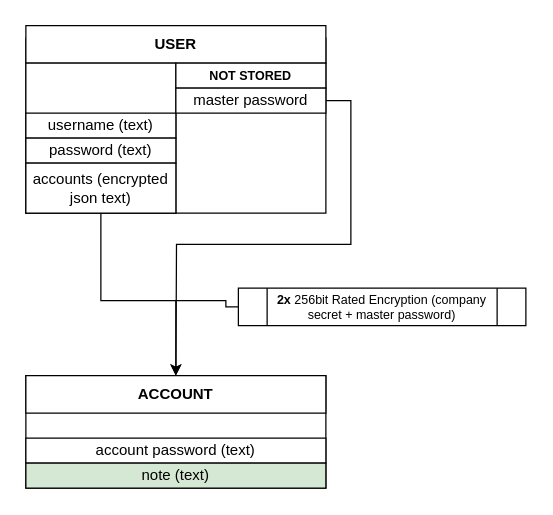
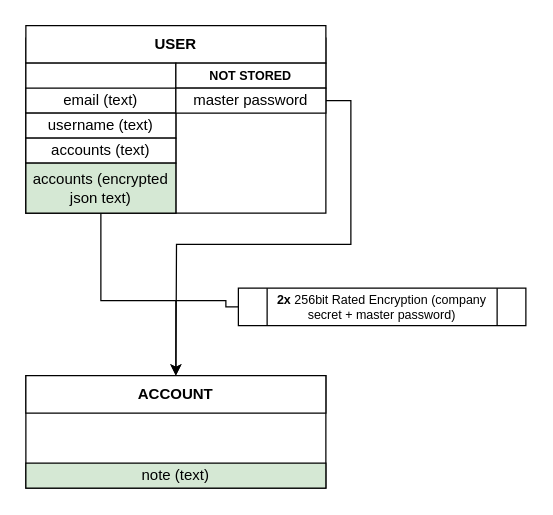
none -> (101, 101)
(101, 151) -> (101, 151)
(101, 188) -> (101, 188)
(176, 451) -> none
